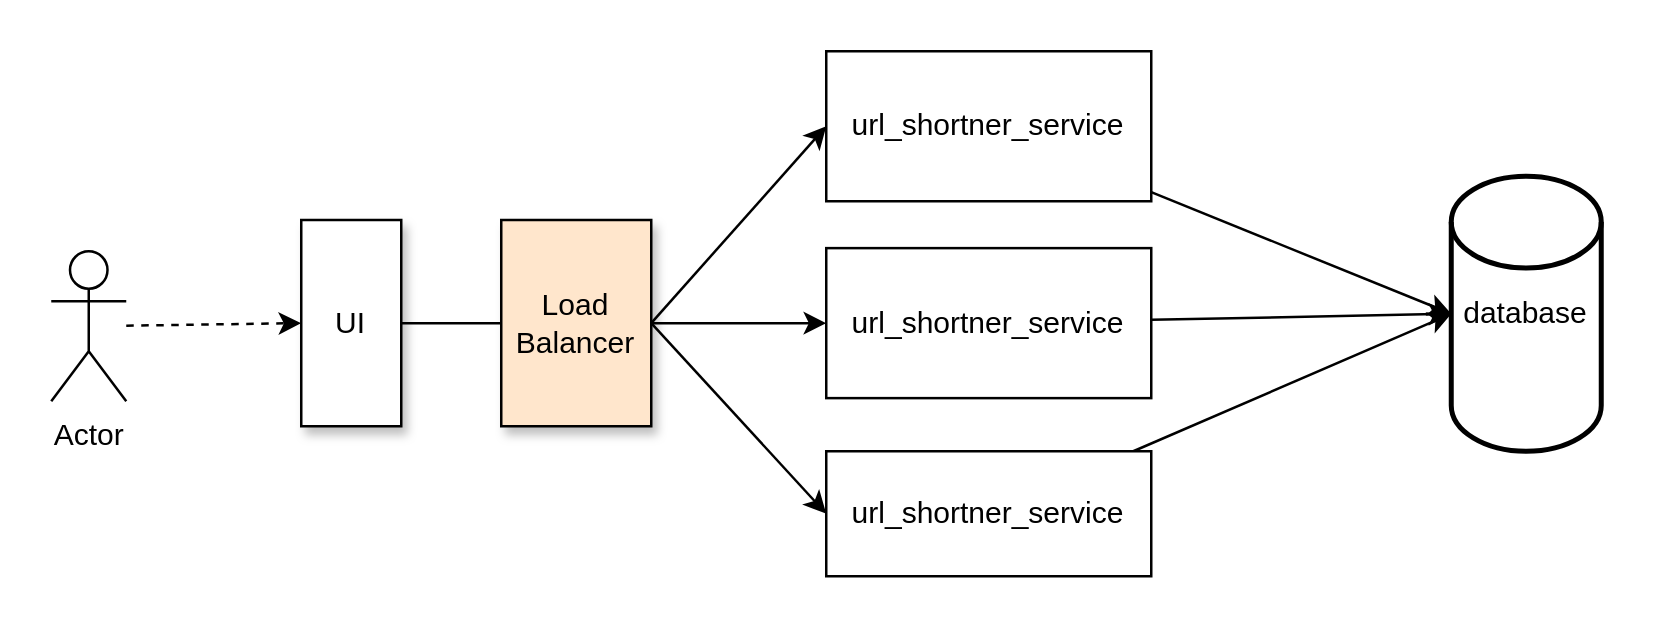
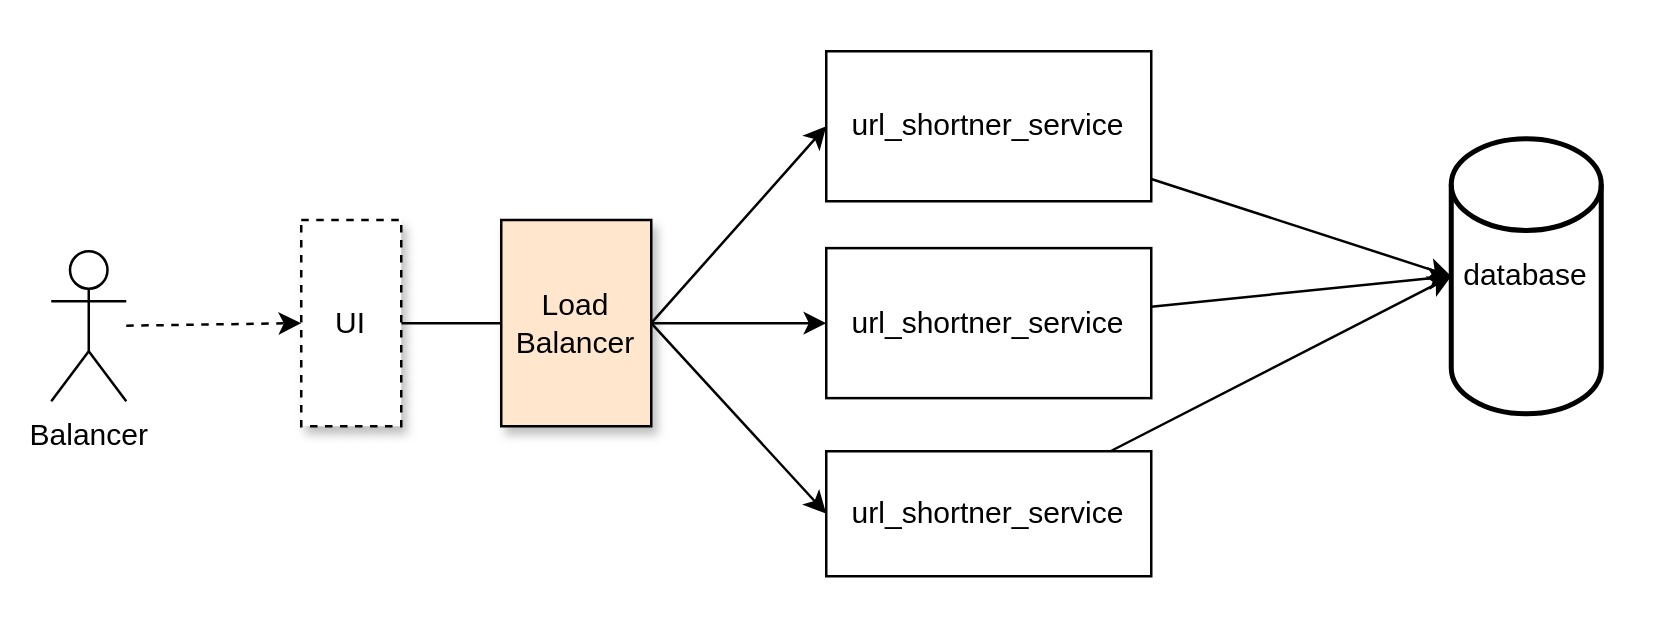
(1526, 314) -> (1526, 276)
(351, 323) -> (351, 323)
(90, 437) -> (90, 437)
